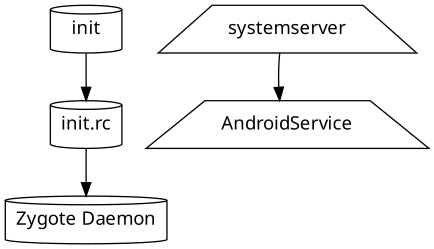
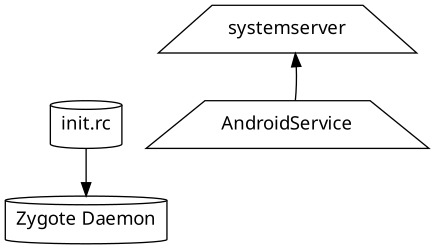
(86, 29) -> none
(279, 70) -> (296, 84)
